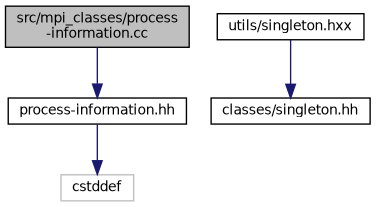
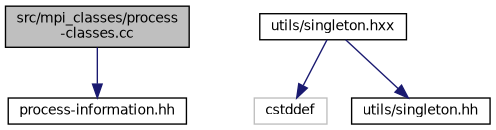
(97, 27) -> (97, 27)
(291, 111) -> (421, 111)
(97, 143) -> (315, 63)
